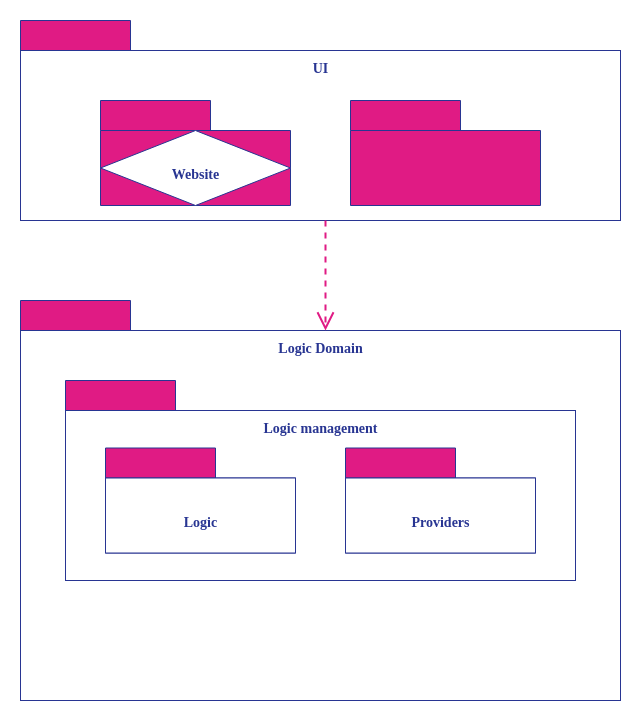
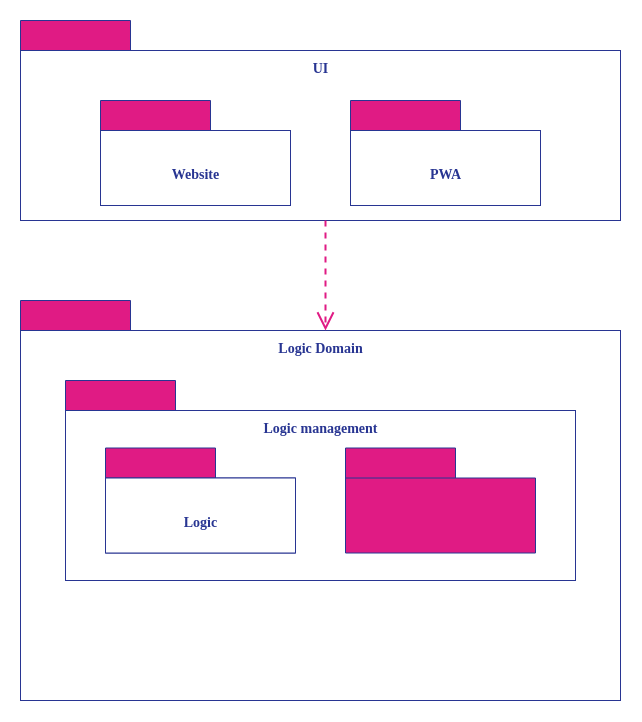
(196, 168) -> (196, 168)
none -> (446, 168)
(441, 516) -> none
